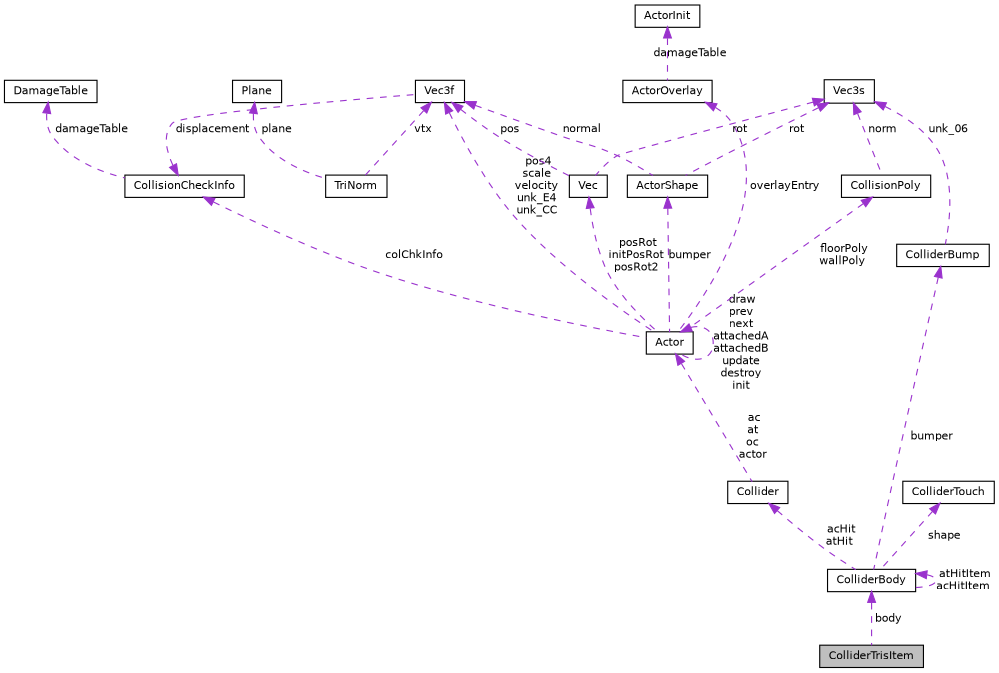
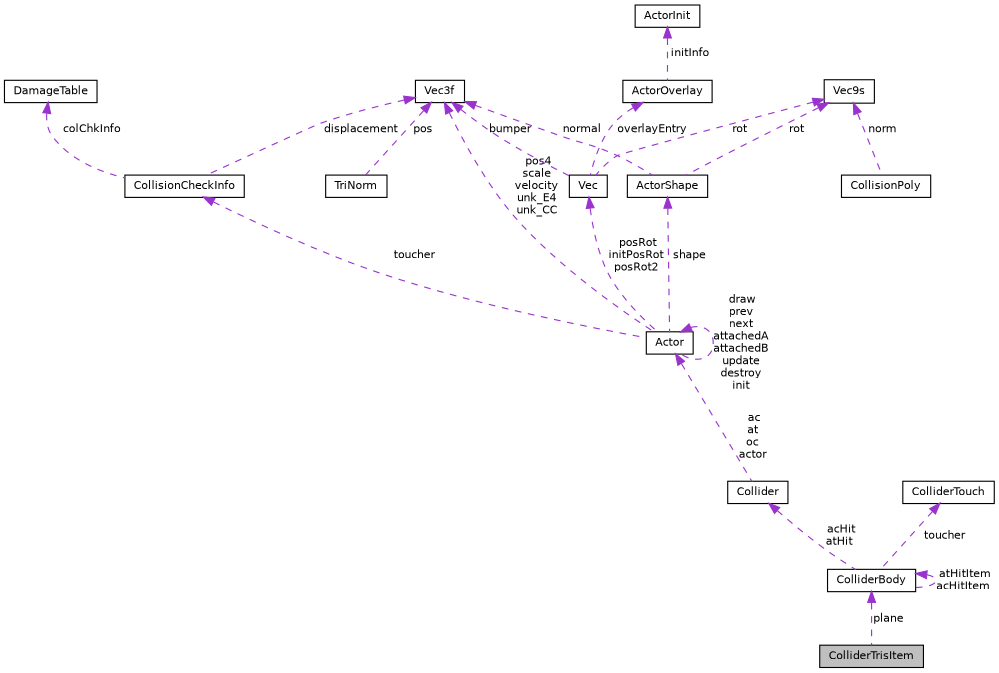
(689, 54) -> (689, 54)
(257, 91) -> none
(849, 91) -> (849, 91)
(271, 108) -> (302, 131)
(90, 129) -> (90, 129)
(422, 129) -> (422, 129)
(509, 129) -> (509, 129)
(738, 223) -> (605, 137)
(413, 255) -> (413, 255)
(688, 255) -> (688, 255)
(943, 255) -> none
(773, 268) -> none
(943, 536) -> (943, 536)
(887, 619) -> (887, 619)
